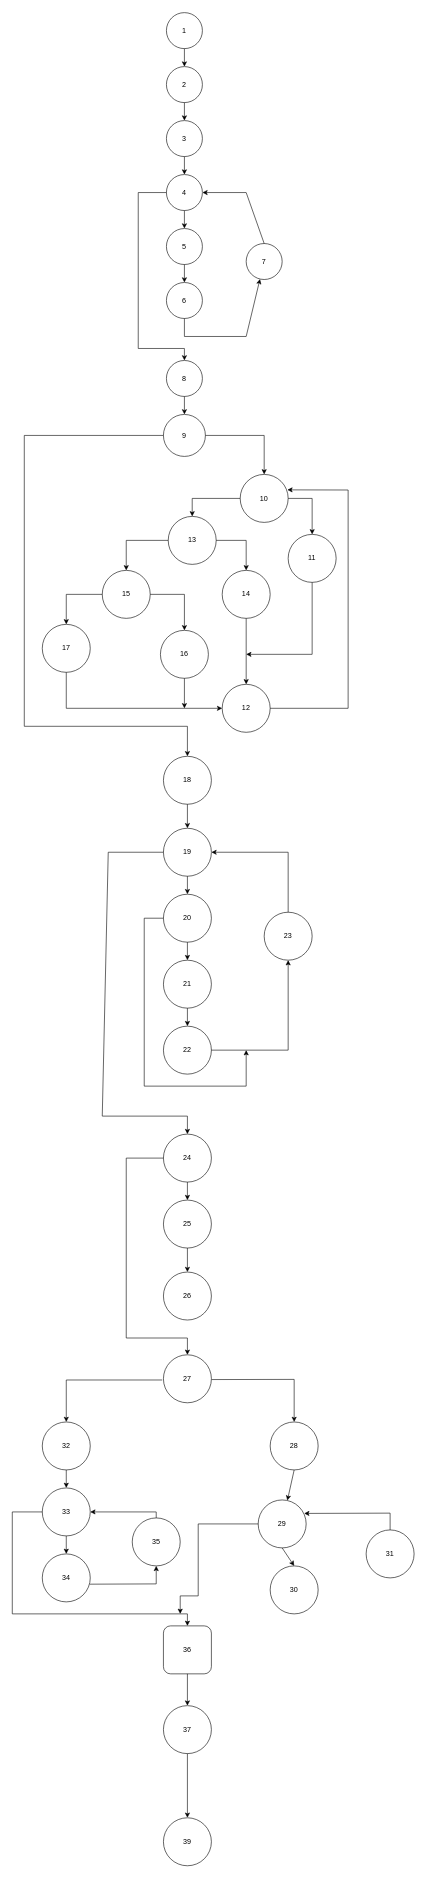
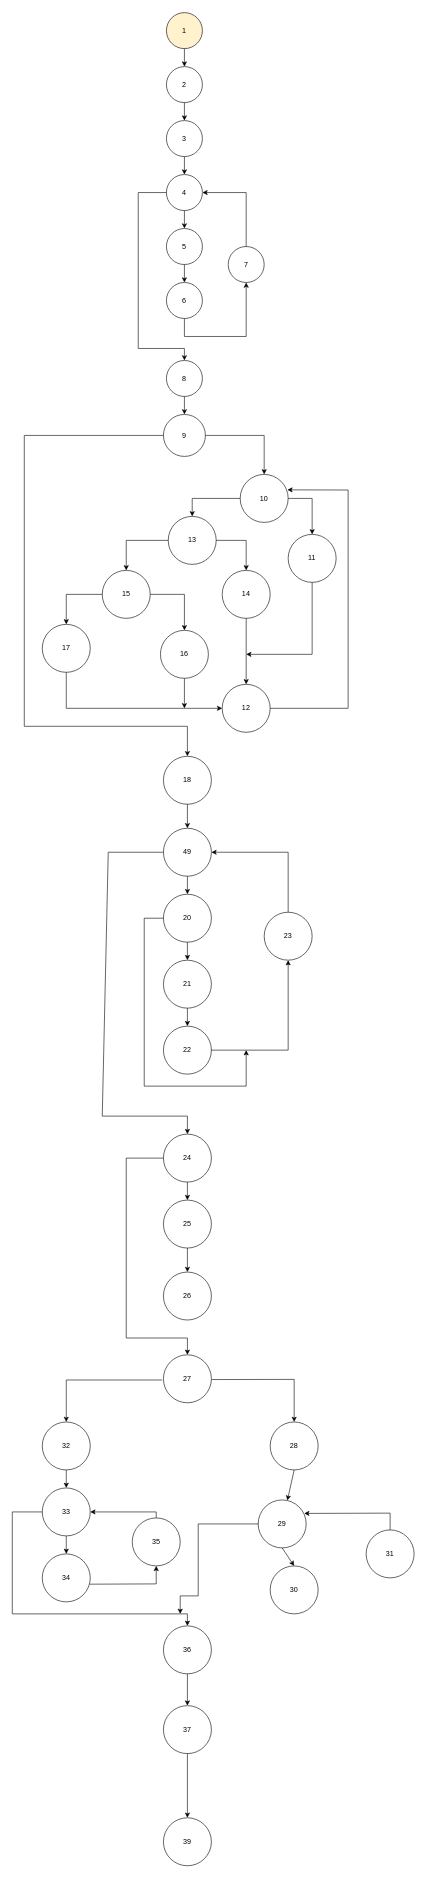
(185, 30) -> (185, 30)
(264, 261) -> (246, 264)
(188, 852) -> (188, 852)
(188, 1650) -> (188, 1650)
